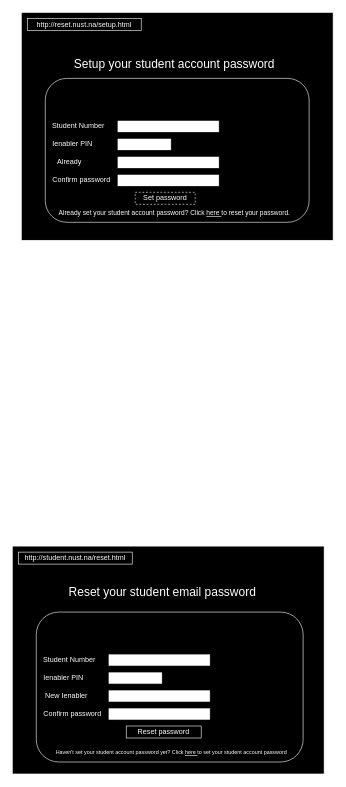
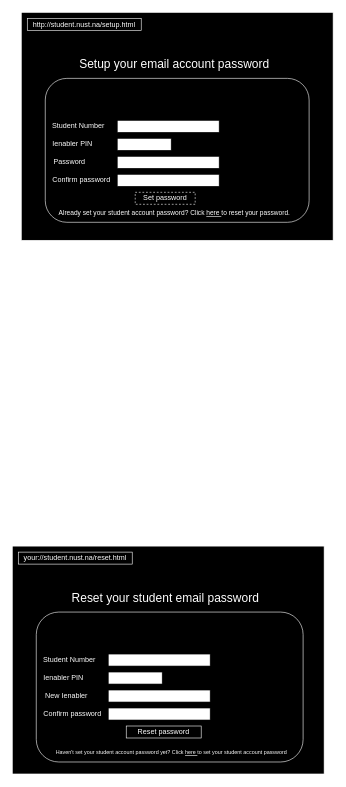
(84, 24) -> (84, 24)
(175, 63) -> (175, 63)
(70, 162) -> (70, 162)
(75, 558) -> (75, 558)
(162, 591) -> (165, 597)
